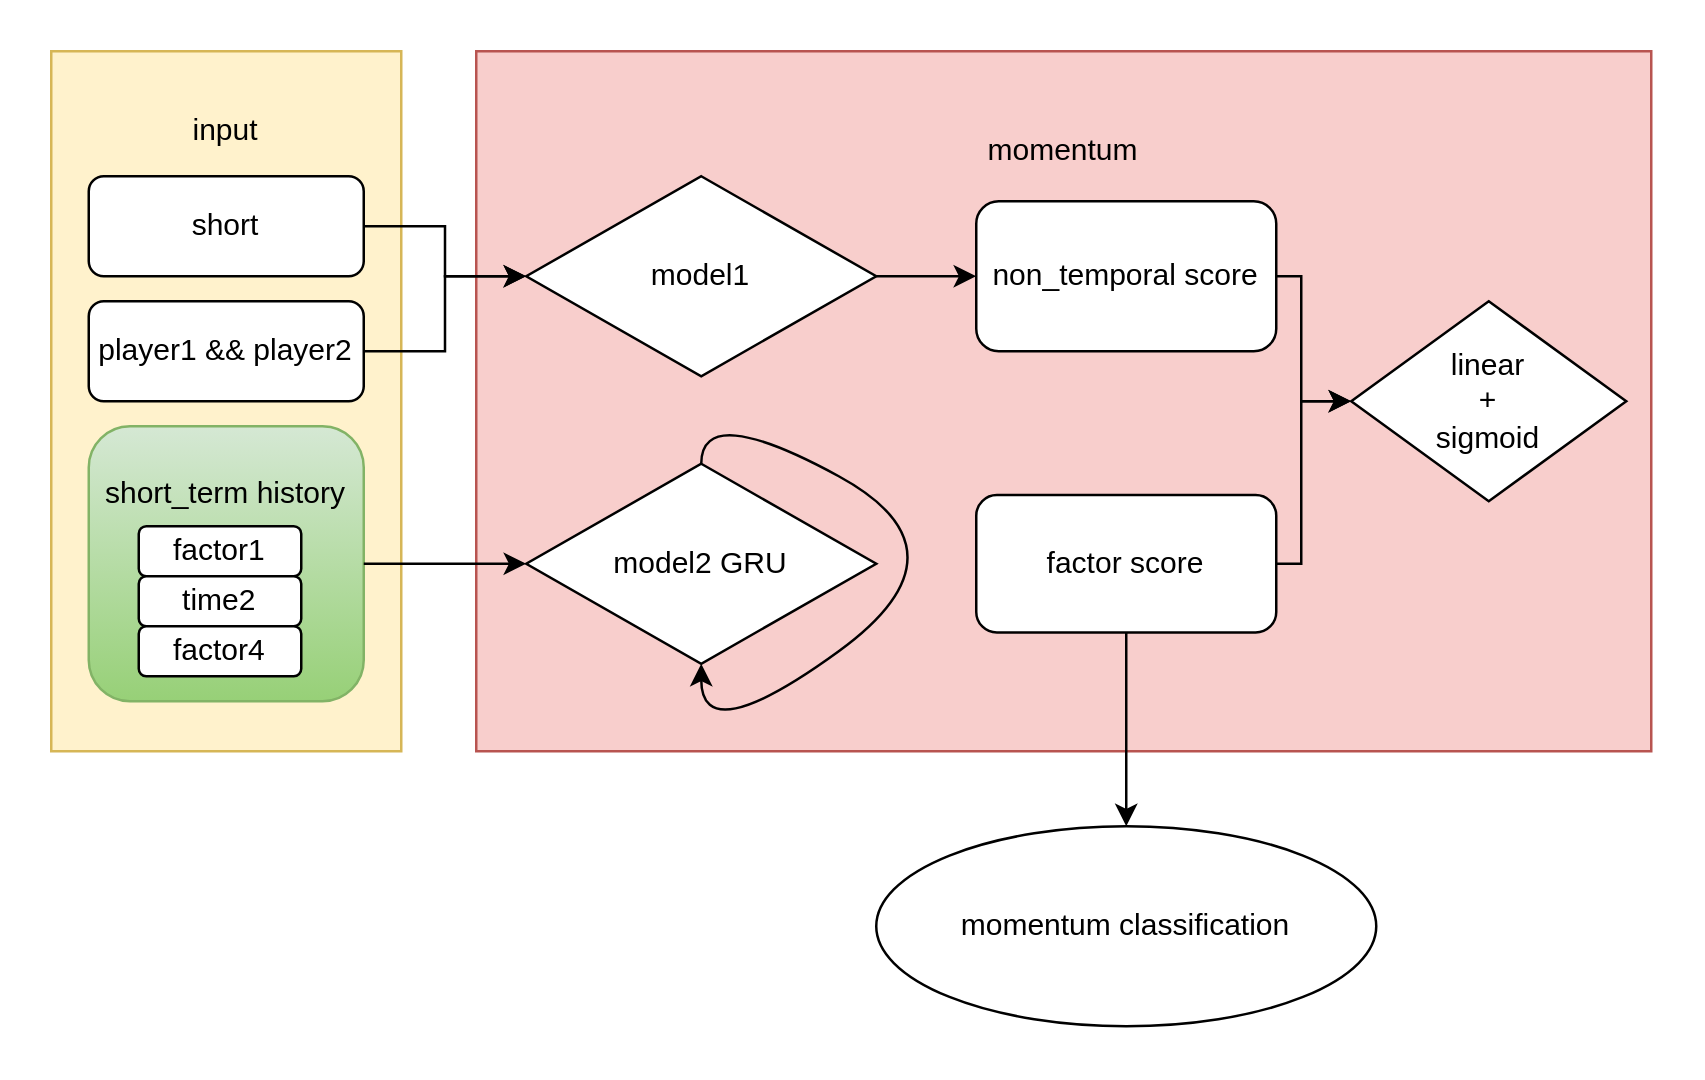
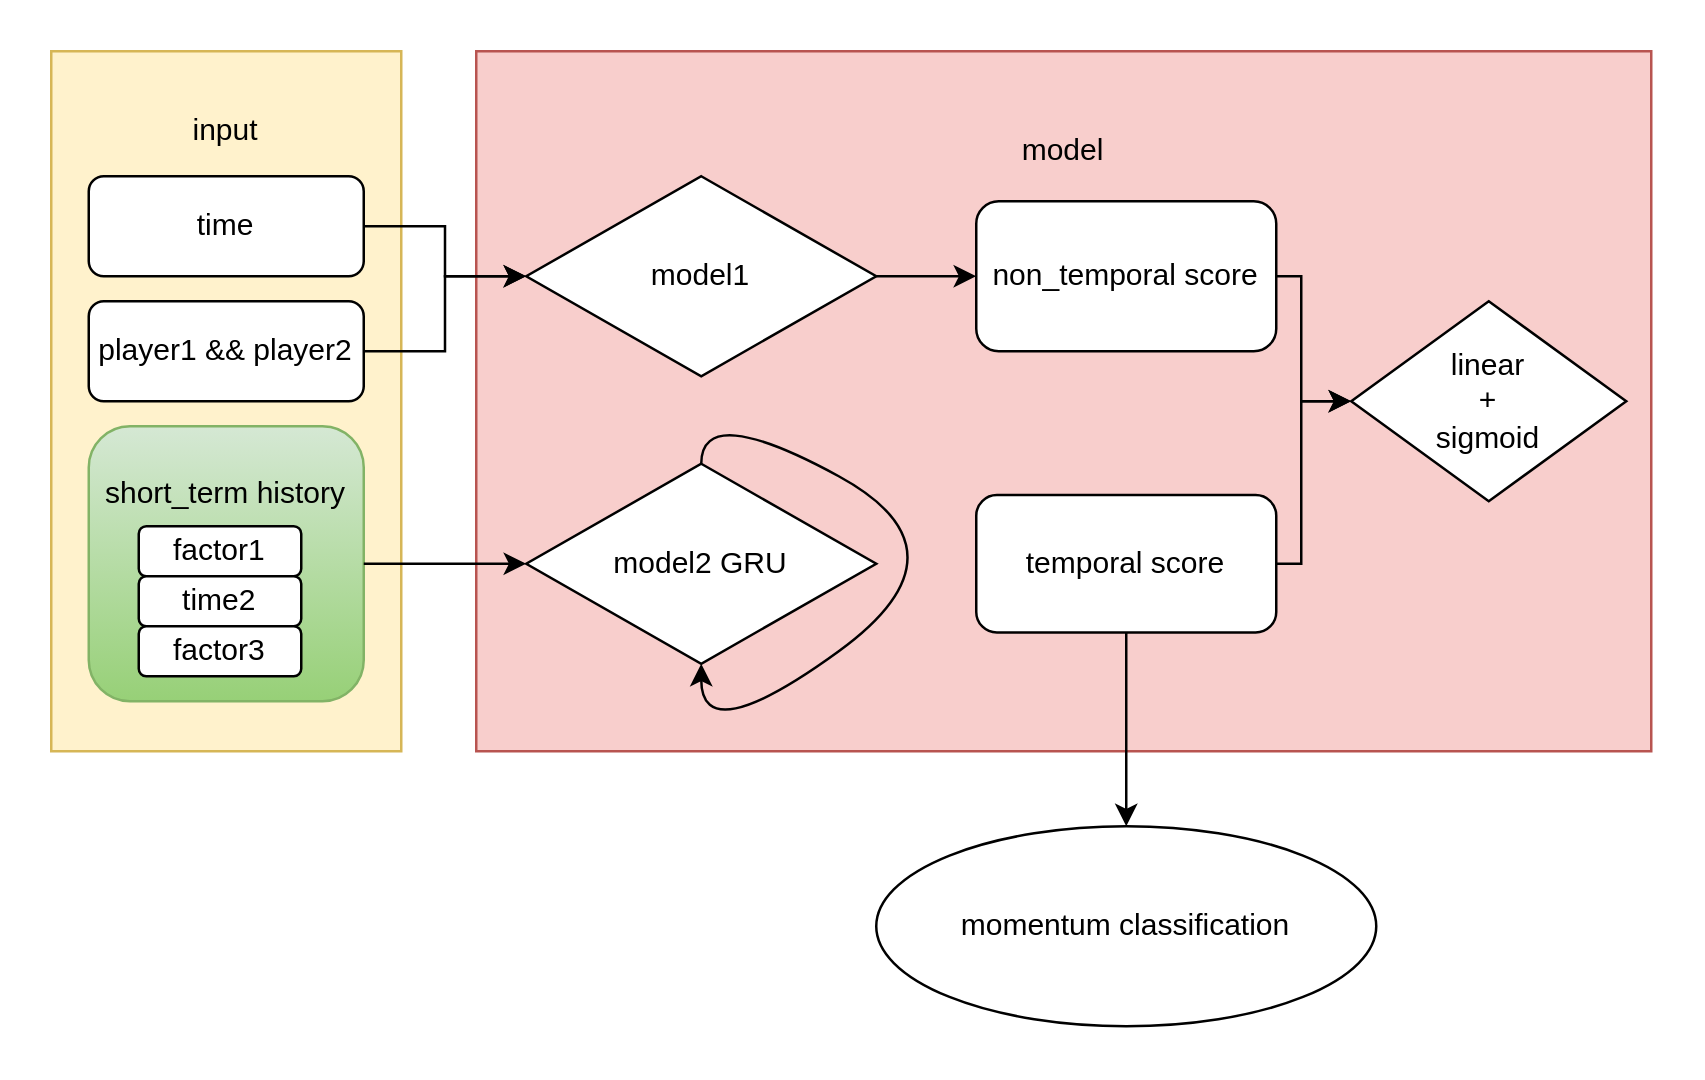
(226, 226) -> (226, 226)
(1064, 401) -> (1064, 401)
(1126, 564) -> (1126, 564)
(220, 651) -> (220, 651)
